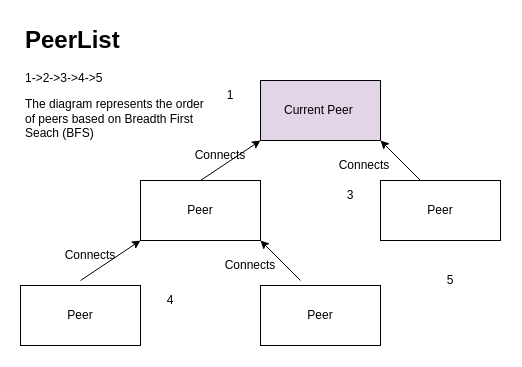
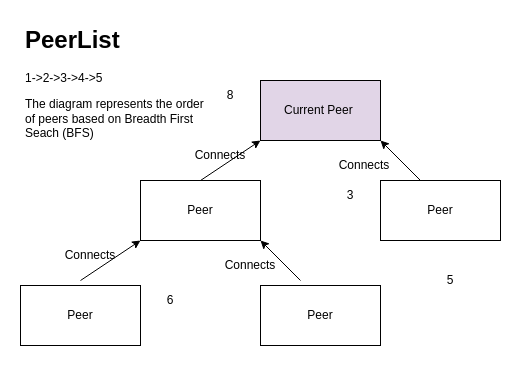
(231, 96) -> (231, 96)
(171, 301) -> (171, 301)
